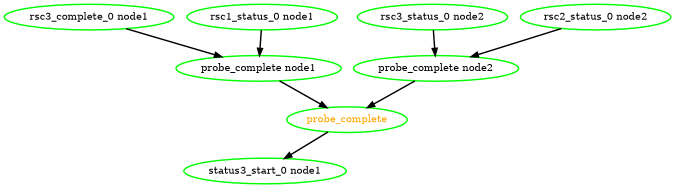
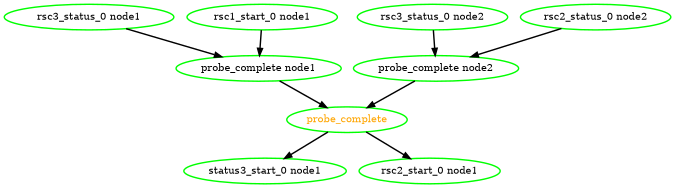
(89, 17) -> (89, 17)
(262, 17) -> (262, 17)
none -> (430, 171)
